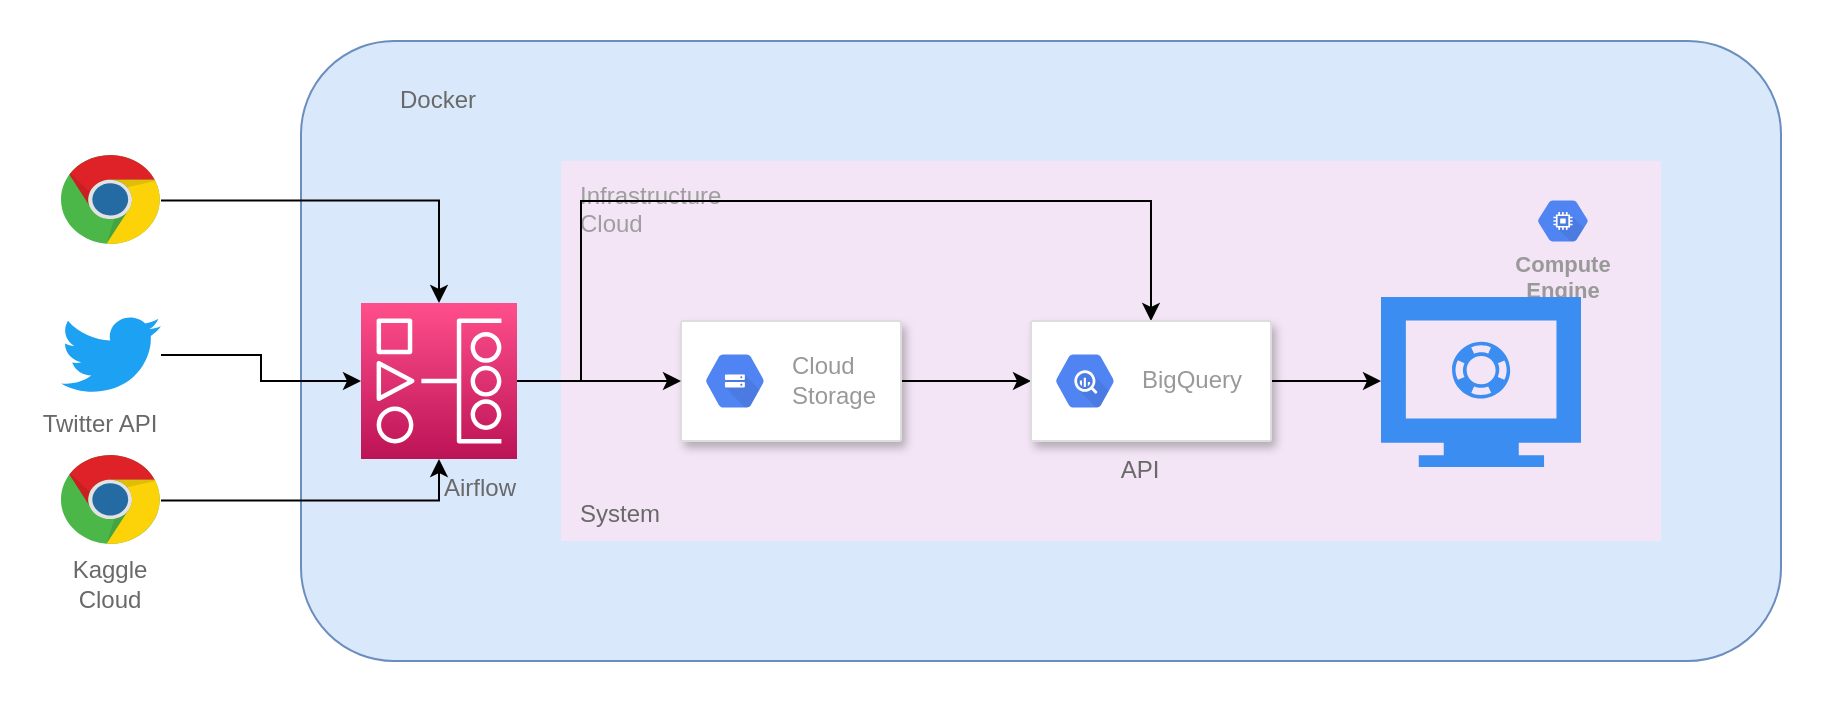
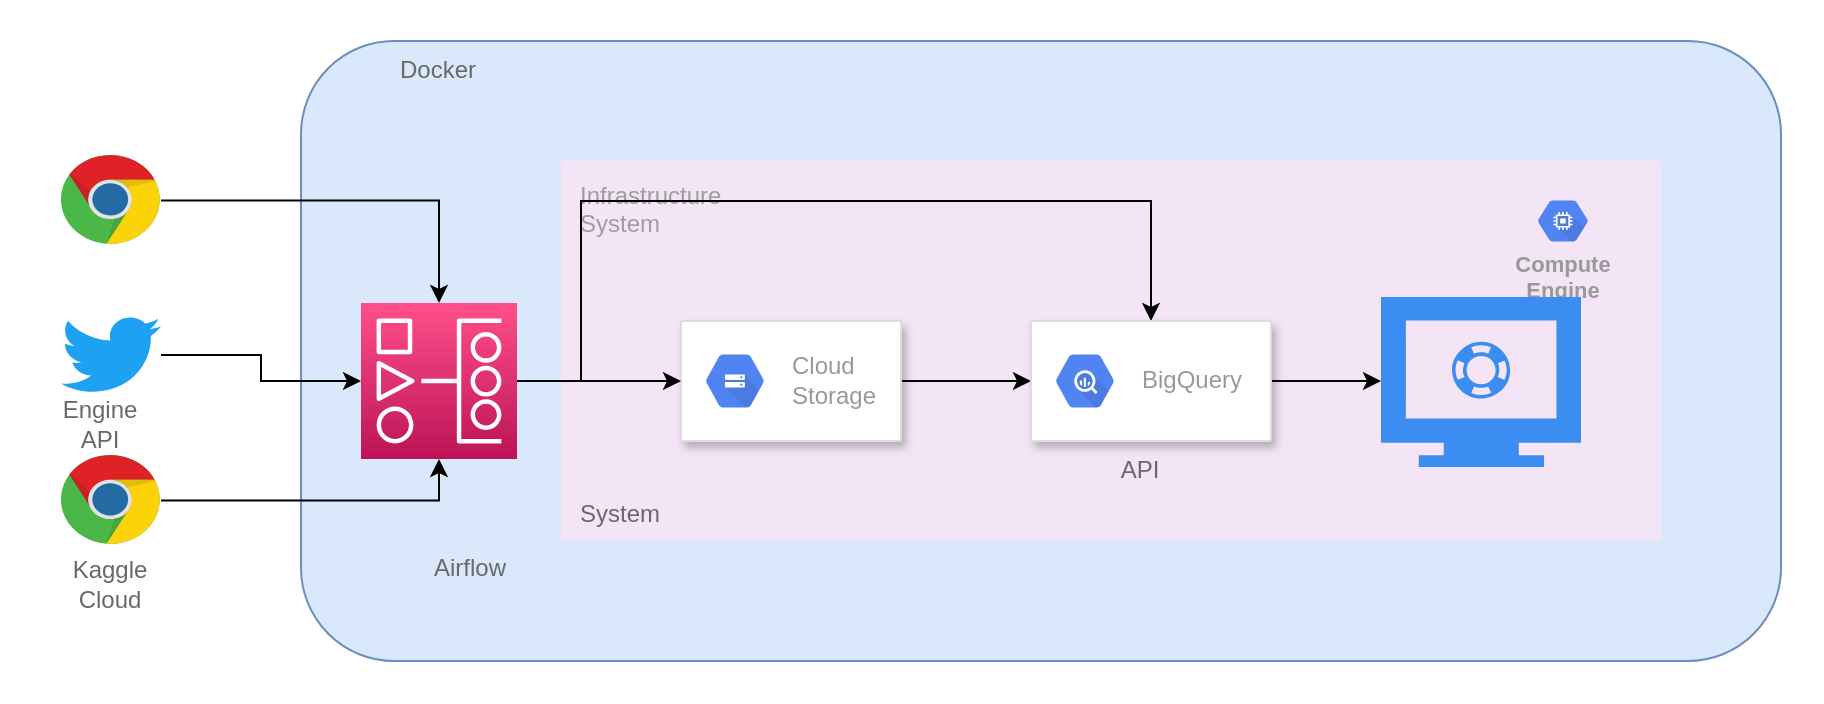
(439, 101) -> (439, 71)
(675, 212) -> (675, 212)
(101, 425) -> (101, 425)
(481, 489) -> (471, 569)
